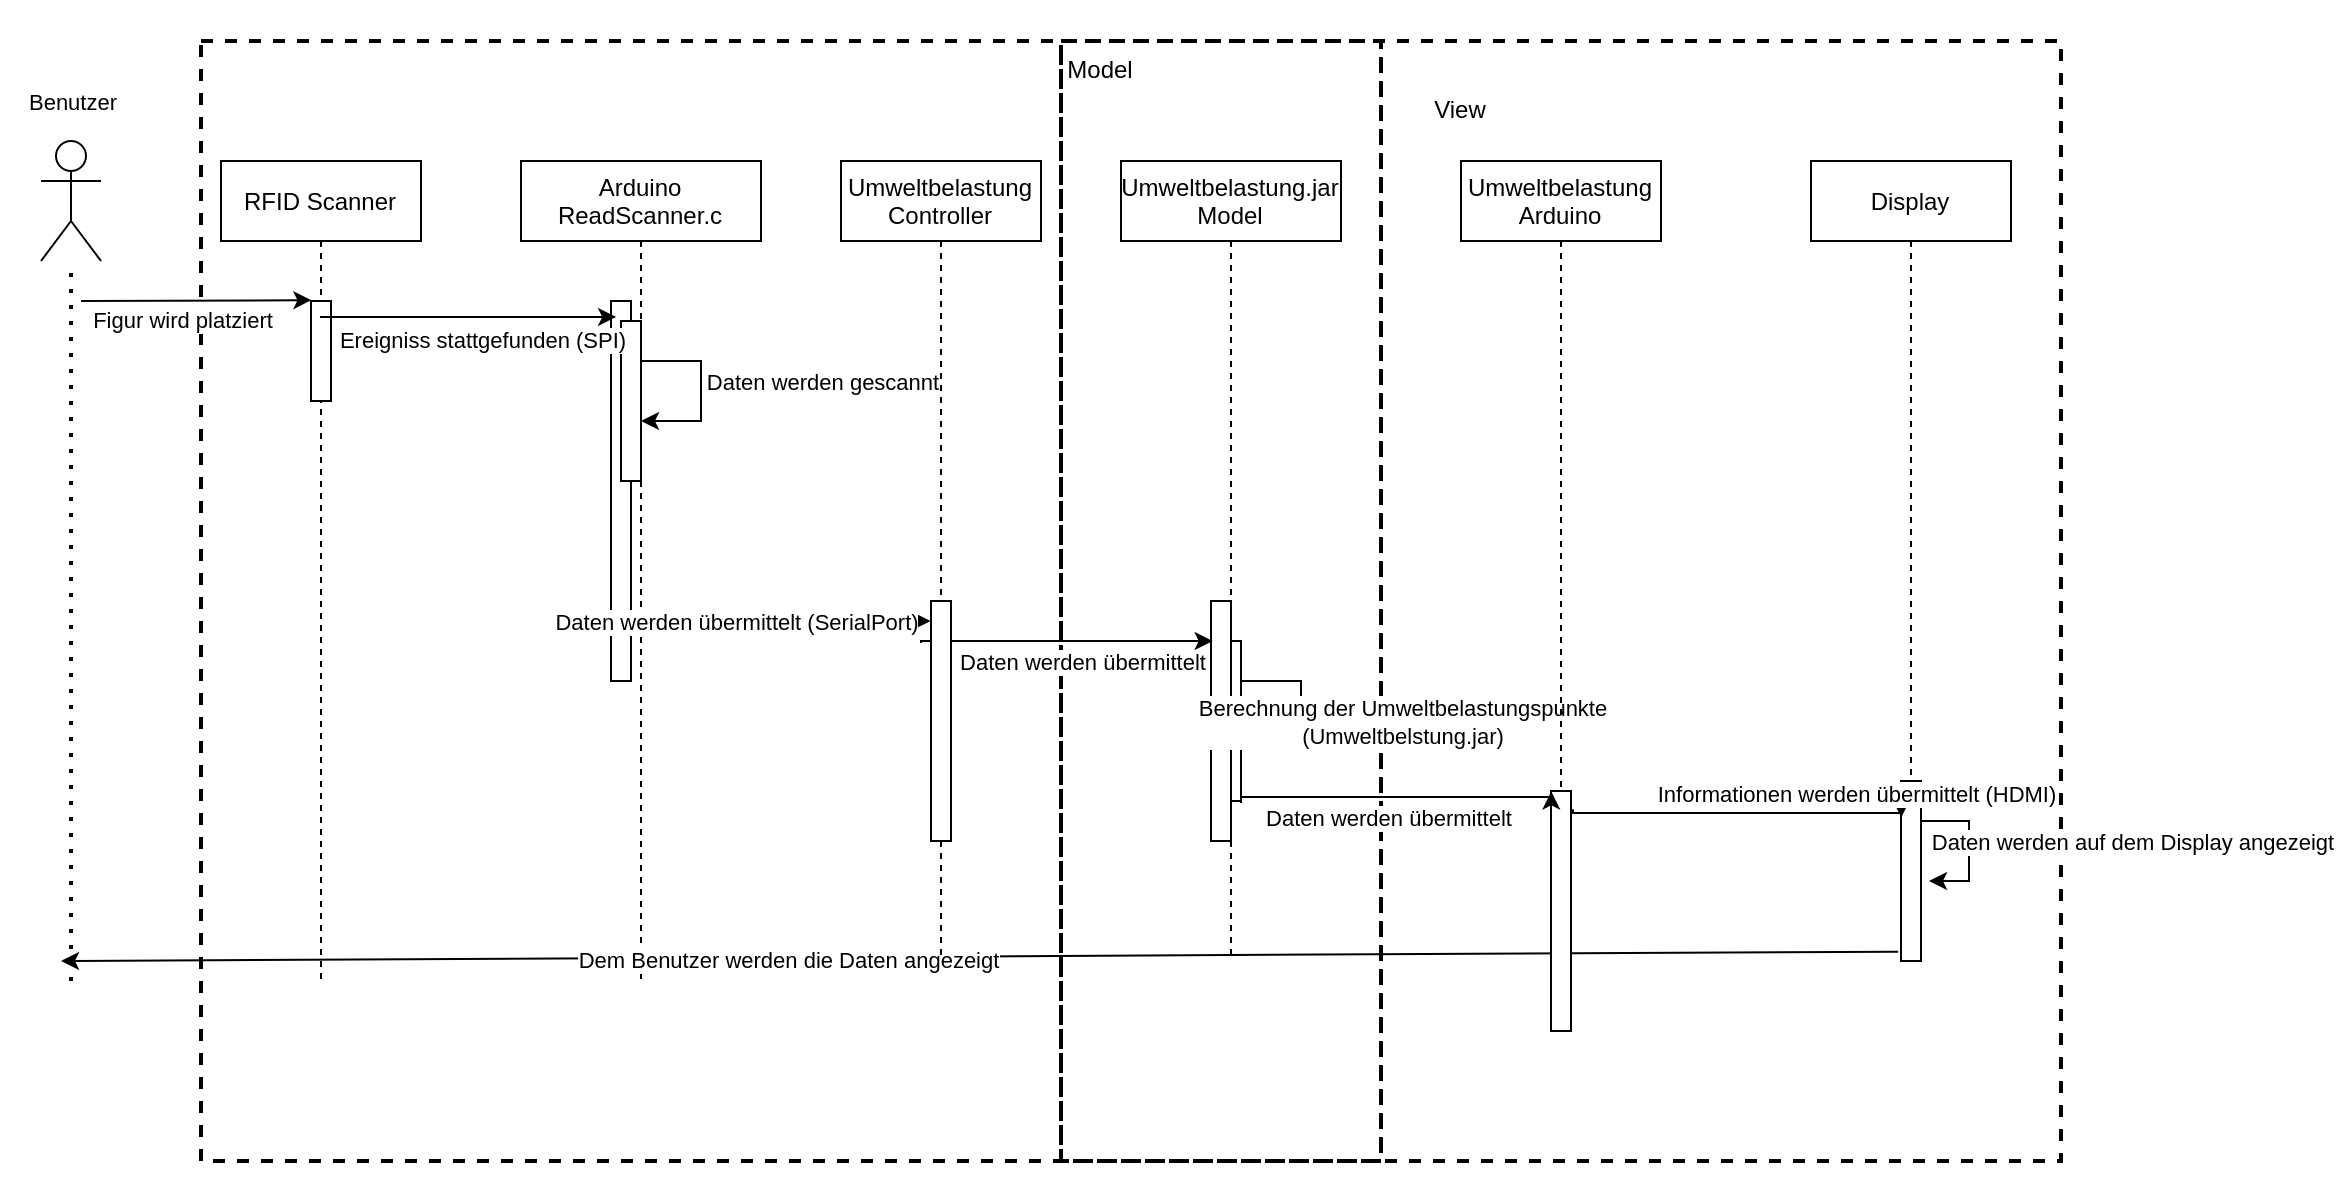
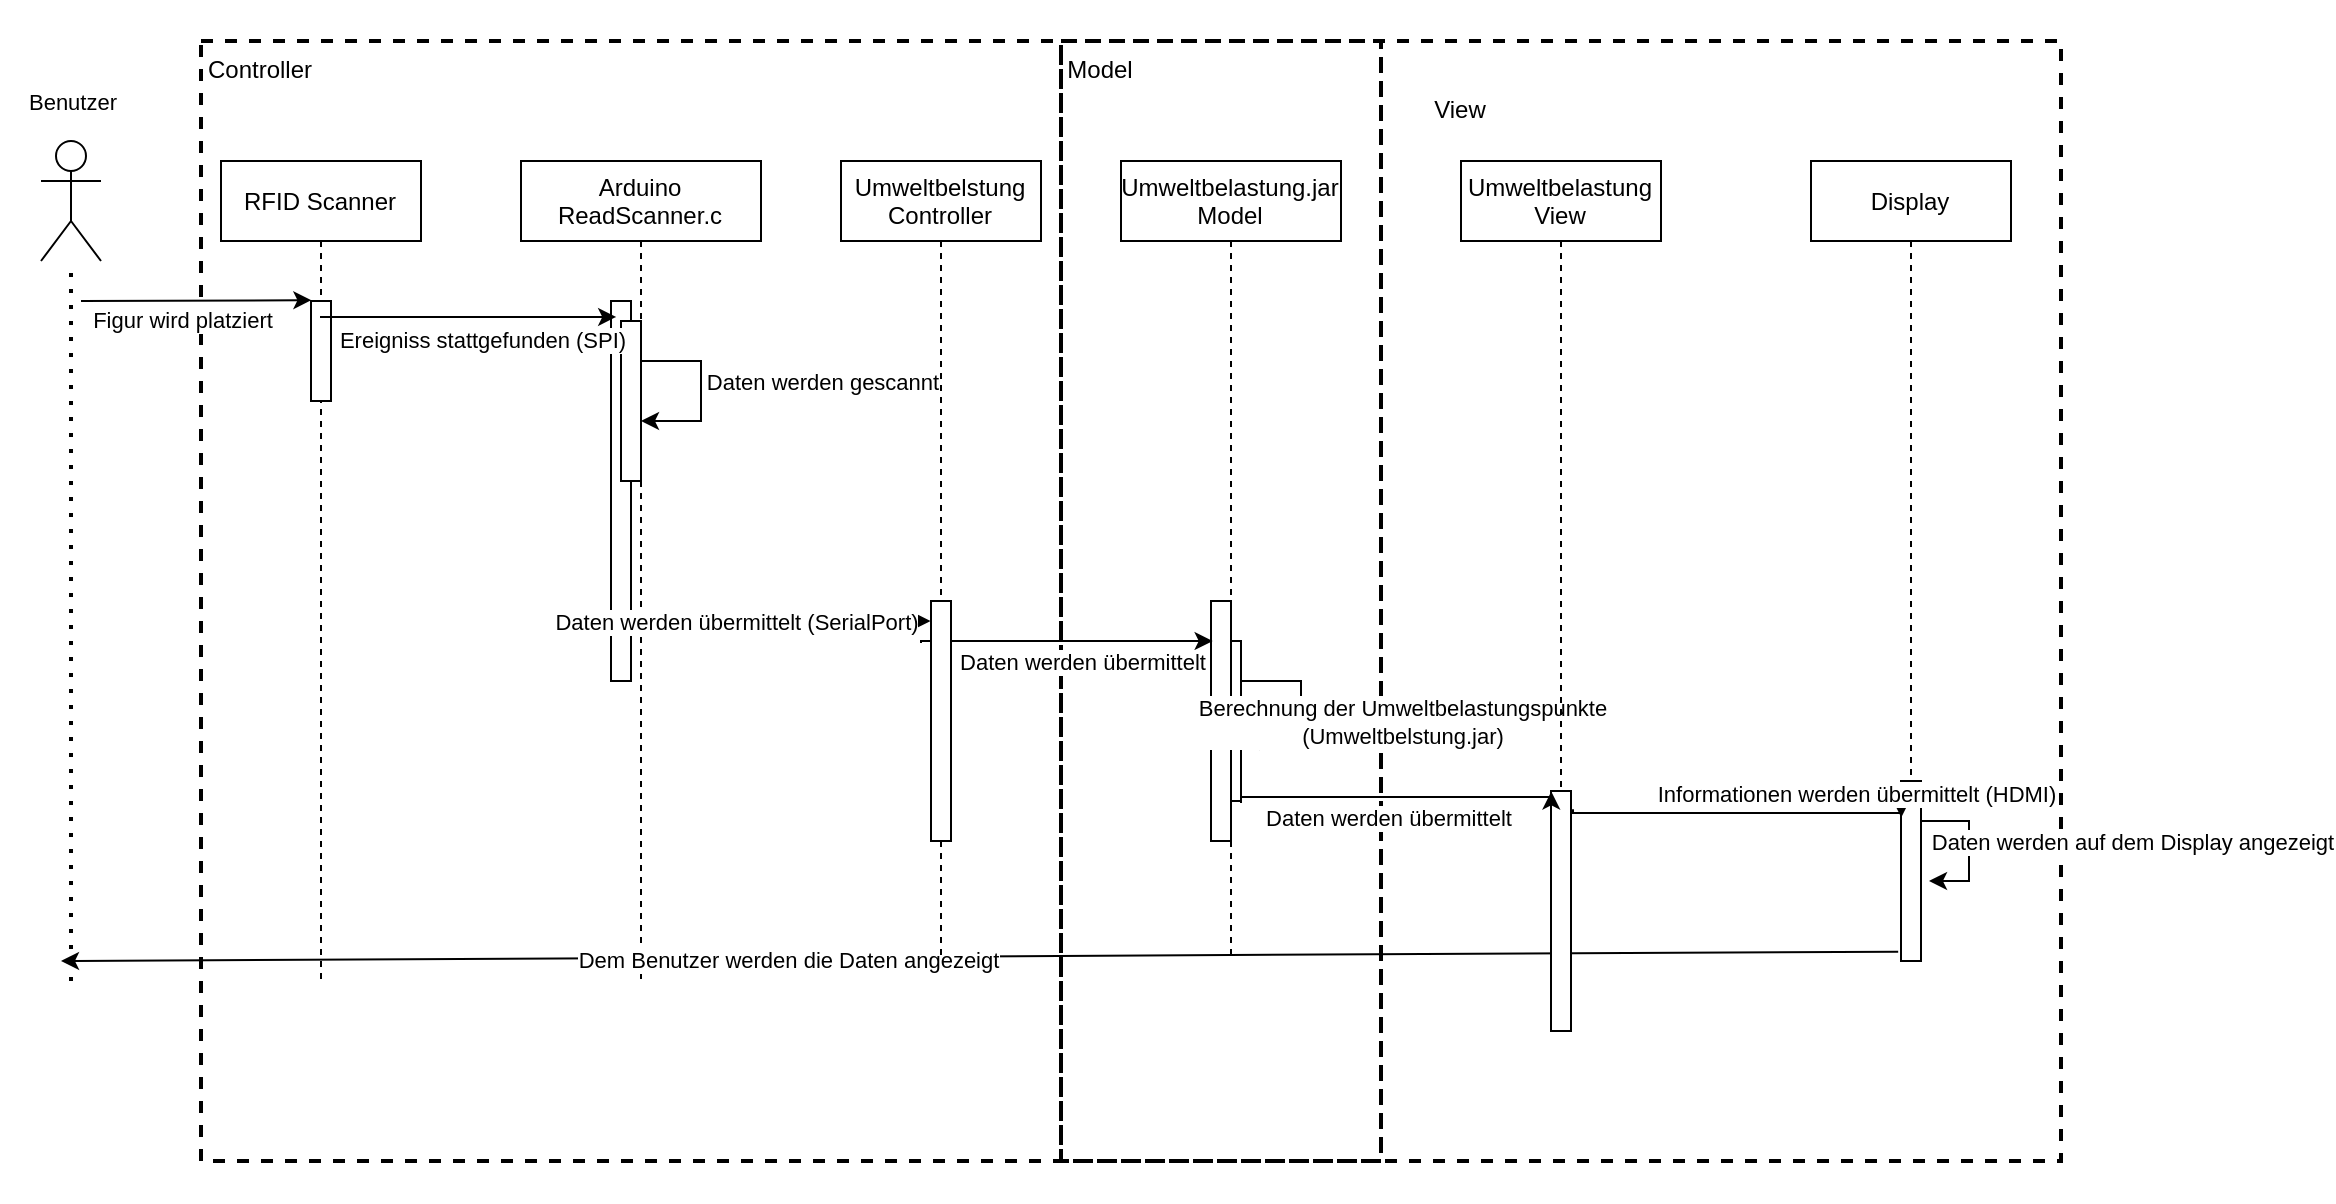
none -> (261, 71)
(940, 188) -> (940, 188)
(1560, 188) -> (1560, 188)
